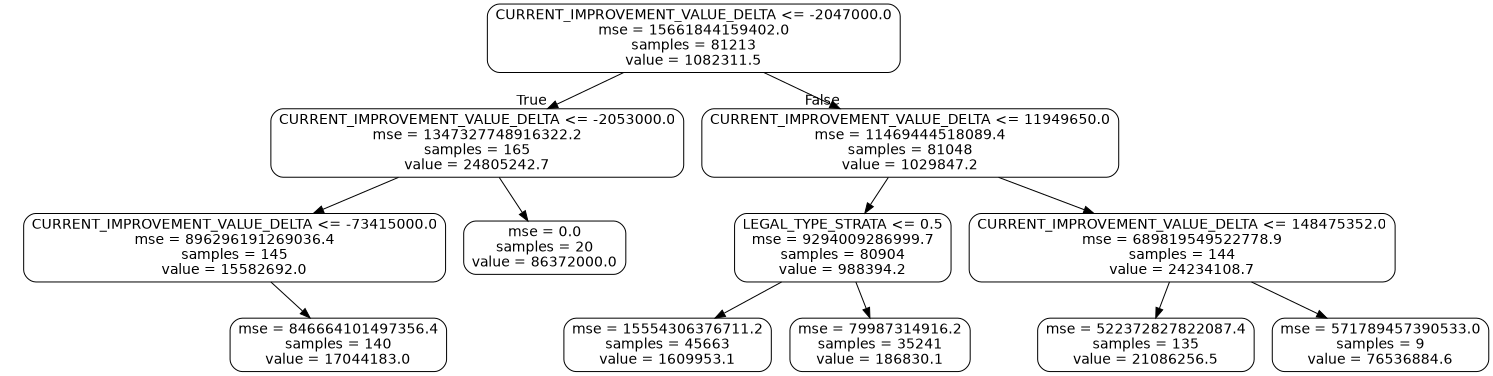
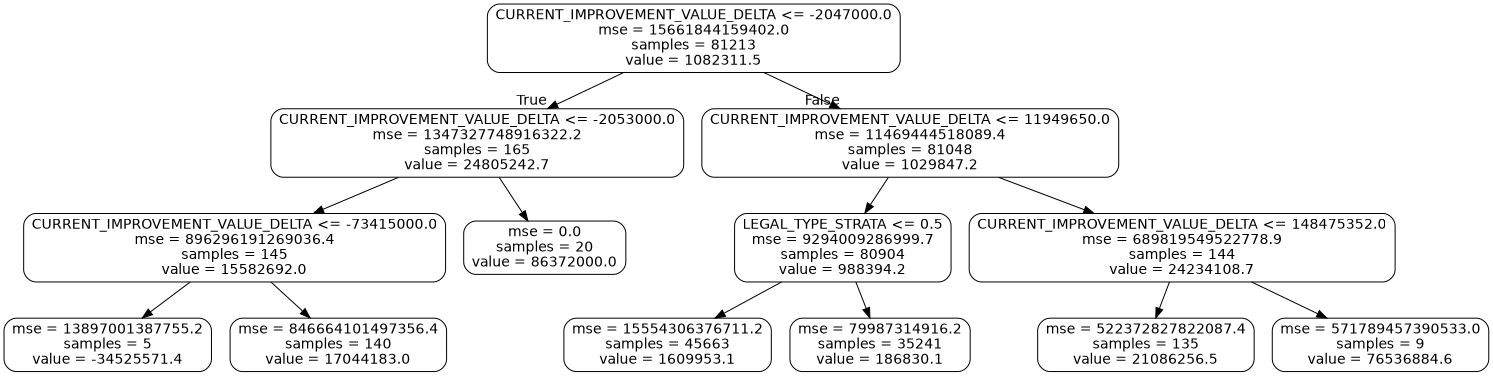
none -> (108, 345)
